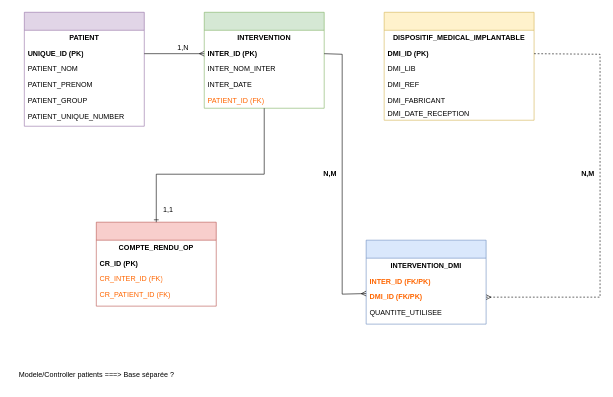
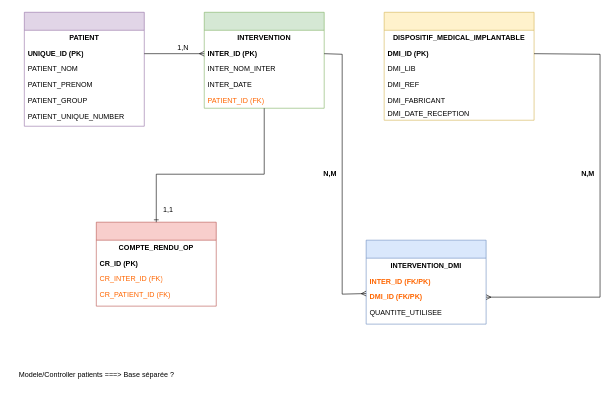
(600, 199) -> (600, 199)
